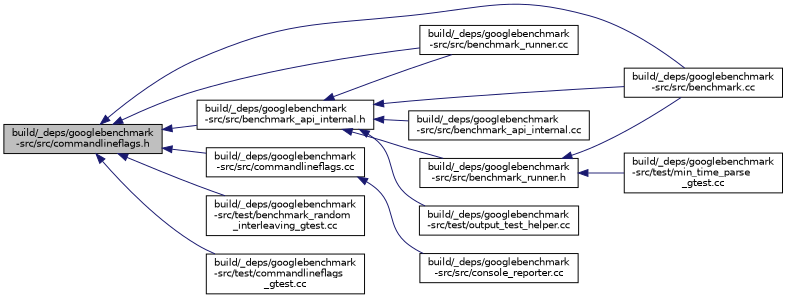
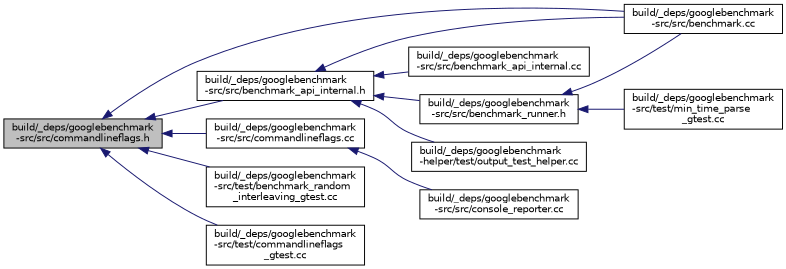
(499, 40) -> none
(499, 221) -> (499, 157)
